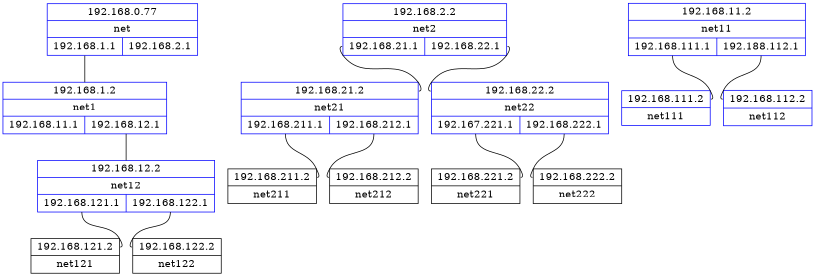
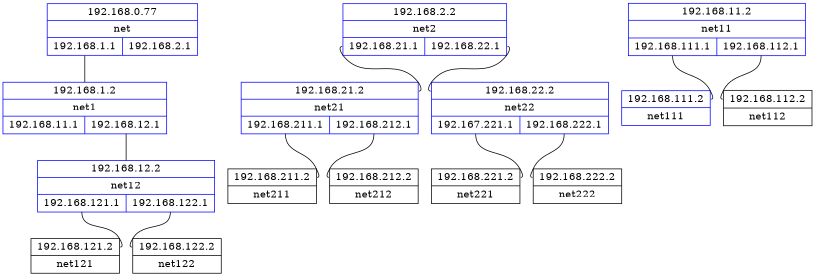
(761, 46) -> (761, 46)
(768, 108) -> (768, 108)
